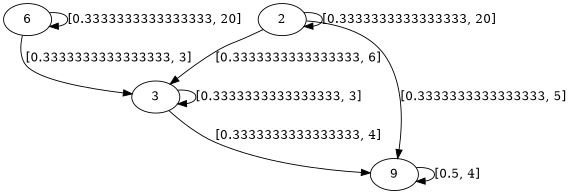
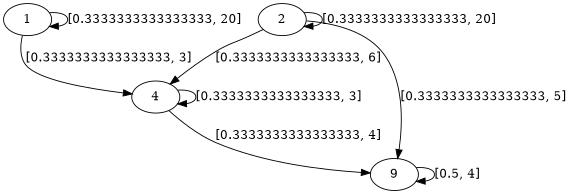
(28, 20) -> (28, 20)
(156, 97) -> (156, 97)
